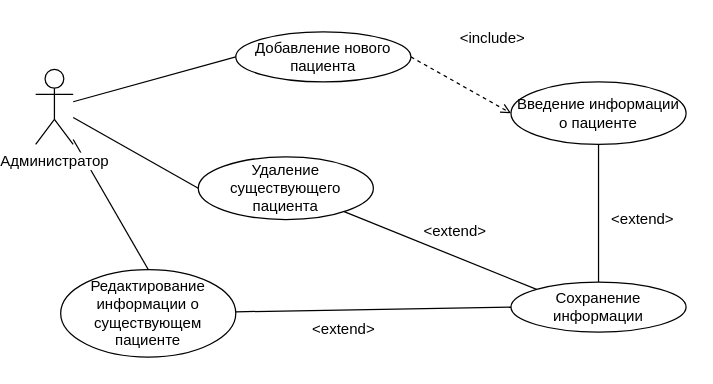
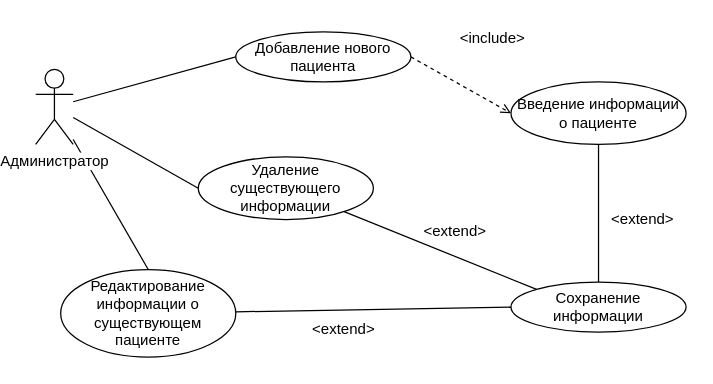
(286, 188) -> (286, 188)
